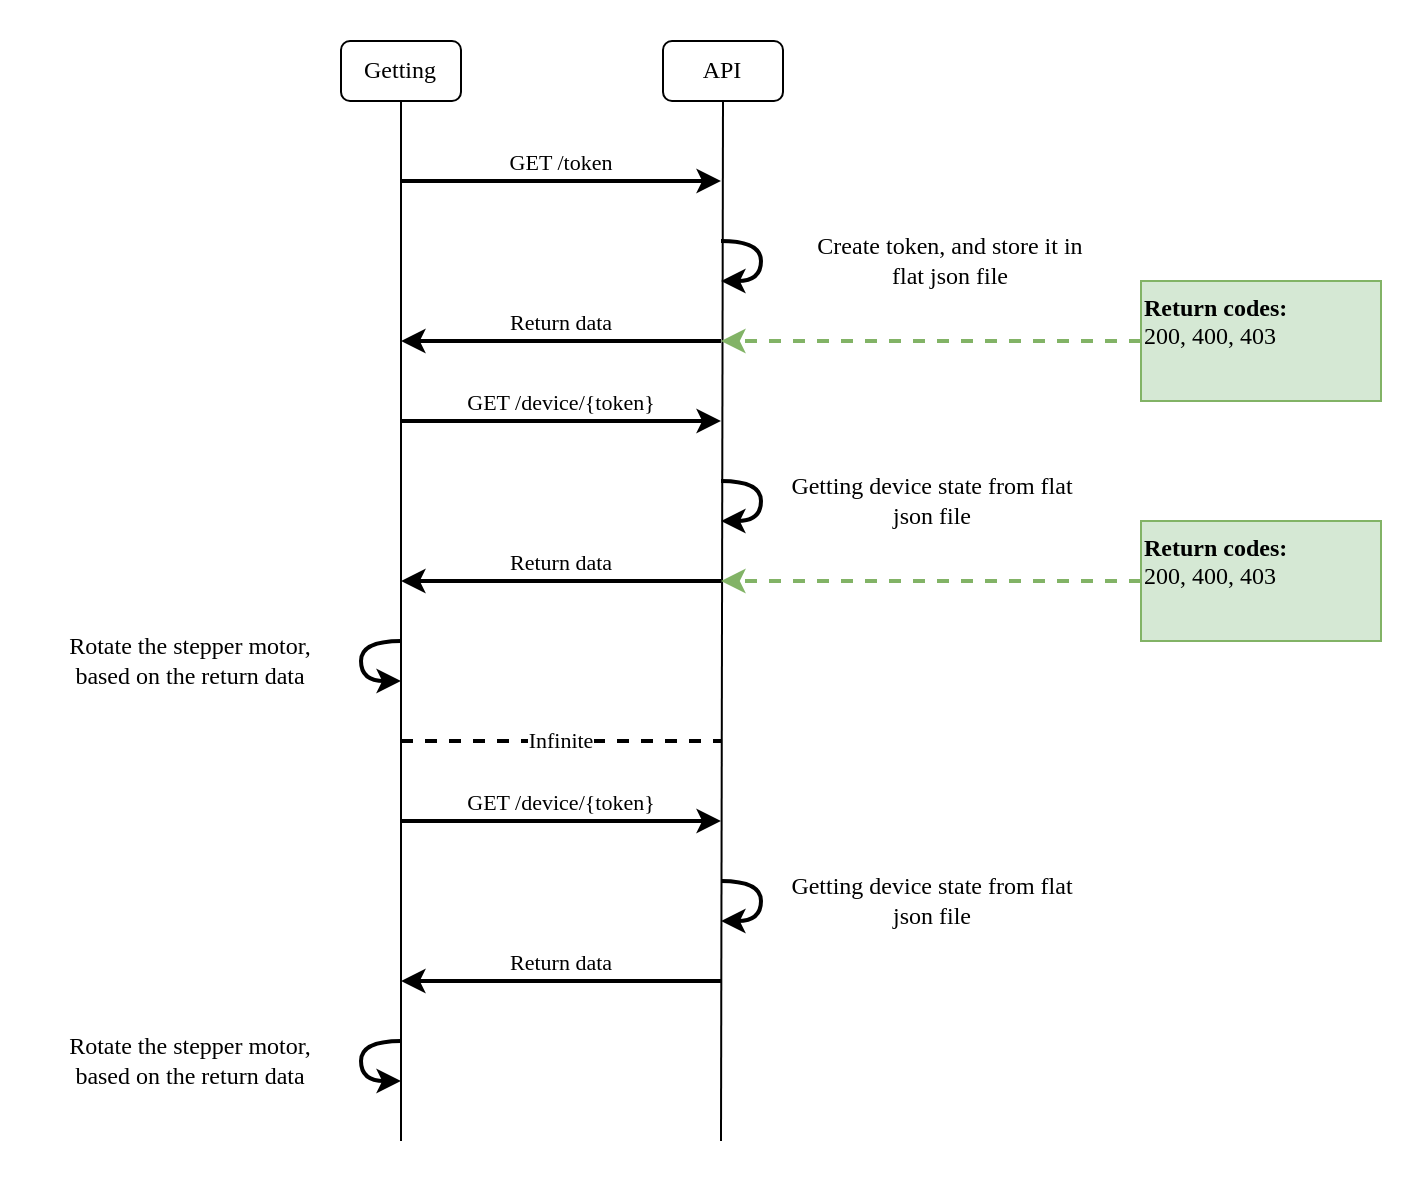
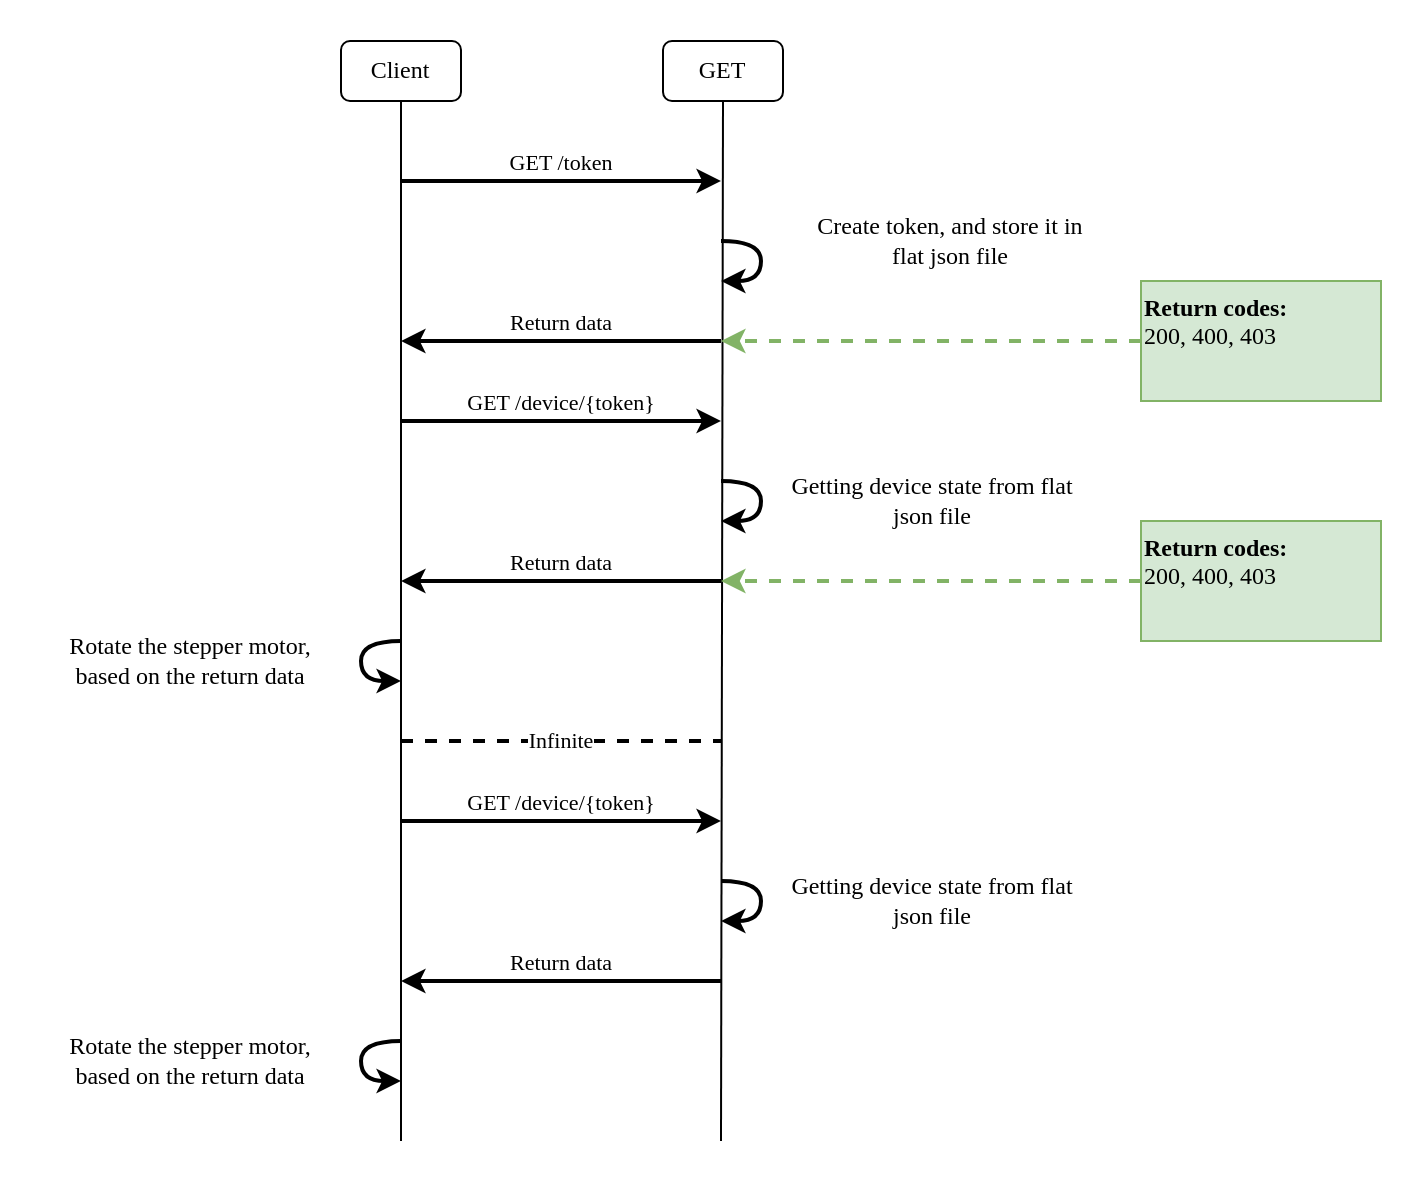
(401, 71) -> (401, 71)
(723, 71) -> (723, 71)
(951, 261) -> (951, 241)
